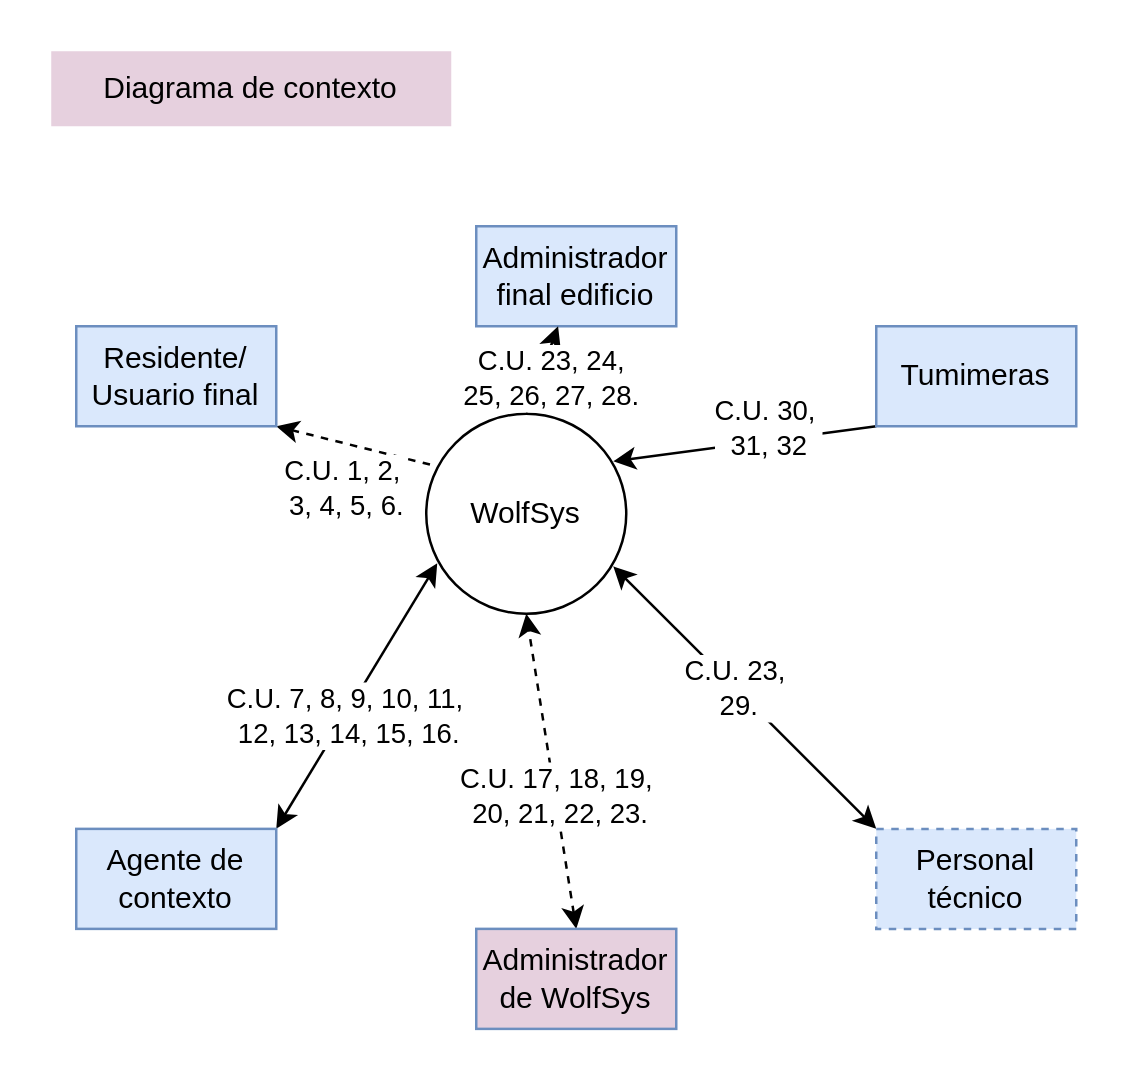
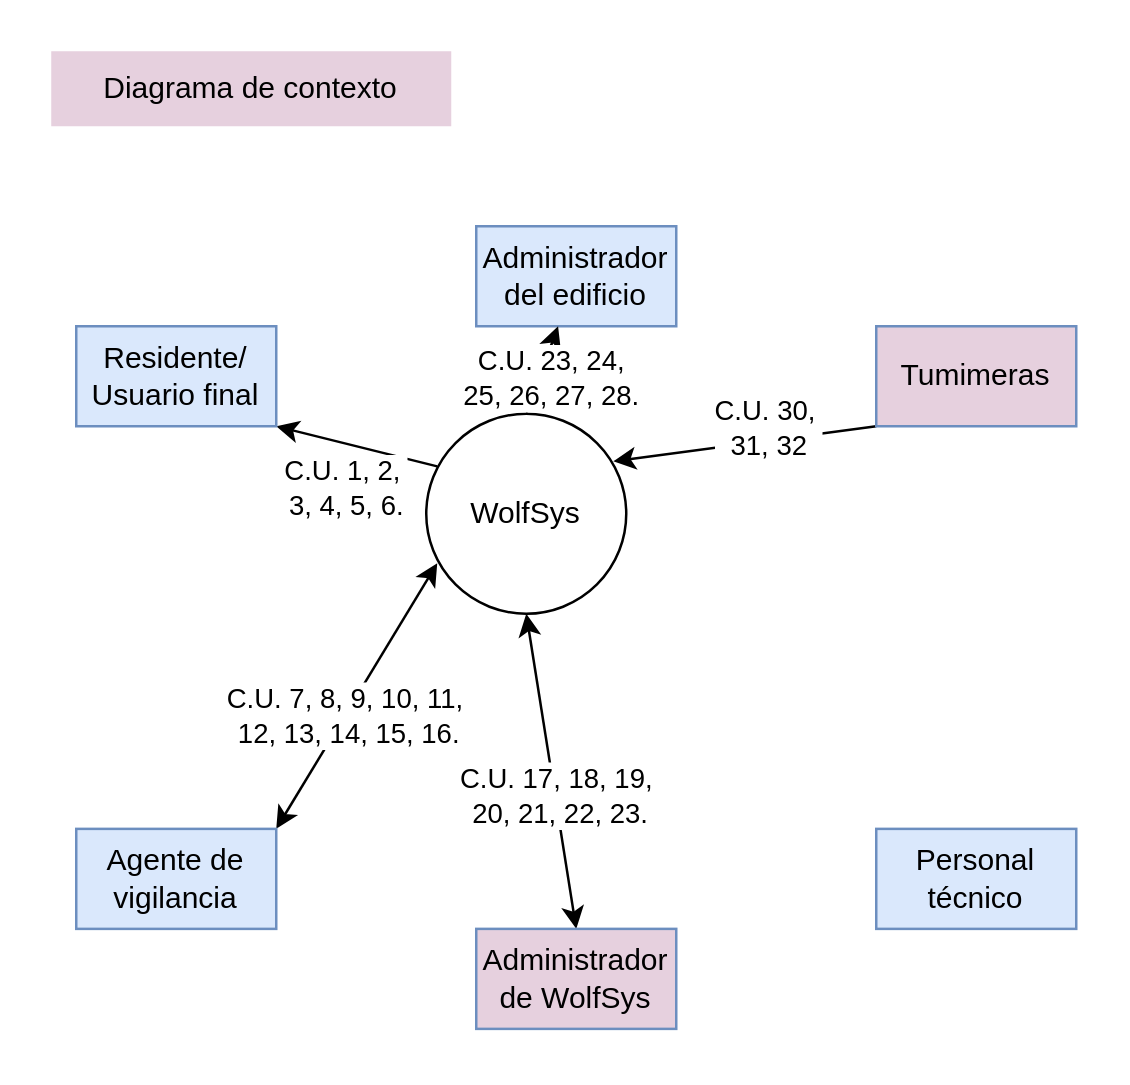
(576, 276) -> (576, 276)
(976, 376) -> (976, 376)
(345, 443) -> (345, 443)
(539, 695) -> (539, 695)
(817, 769) -> none
(176, 879) -> (176, 879)
(976, 879) -> (976, 879)
